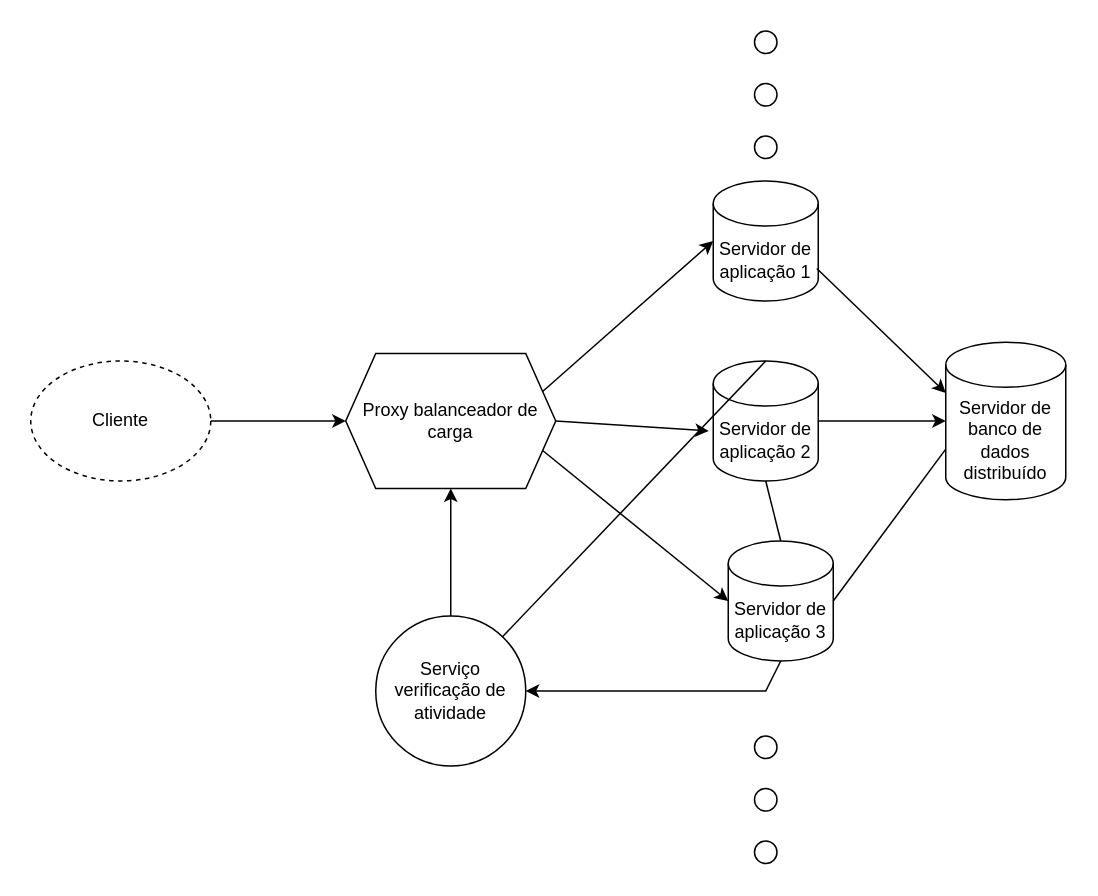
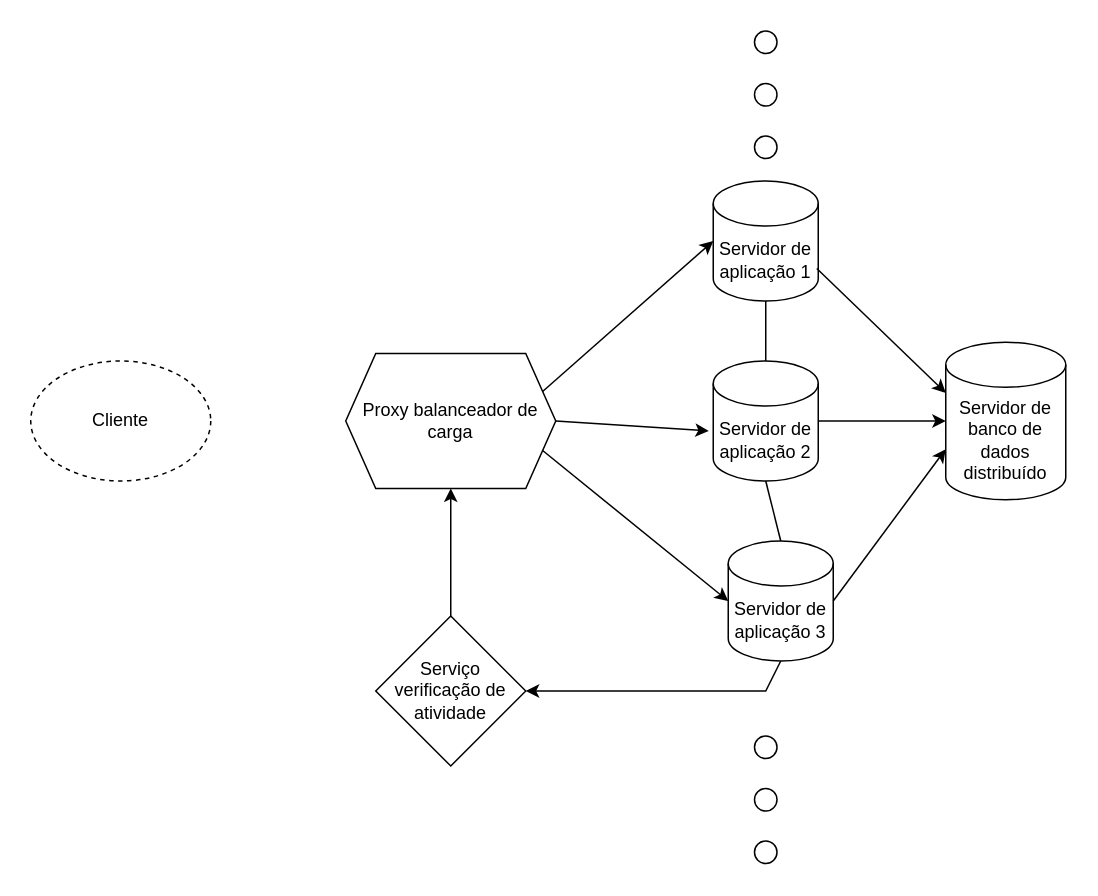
(273, 421) -> none
(942, 455) -> (939, 458)
(634, 498) -> (766, 331)
(451, 691) -> (451, 691)
